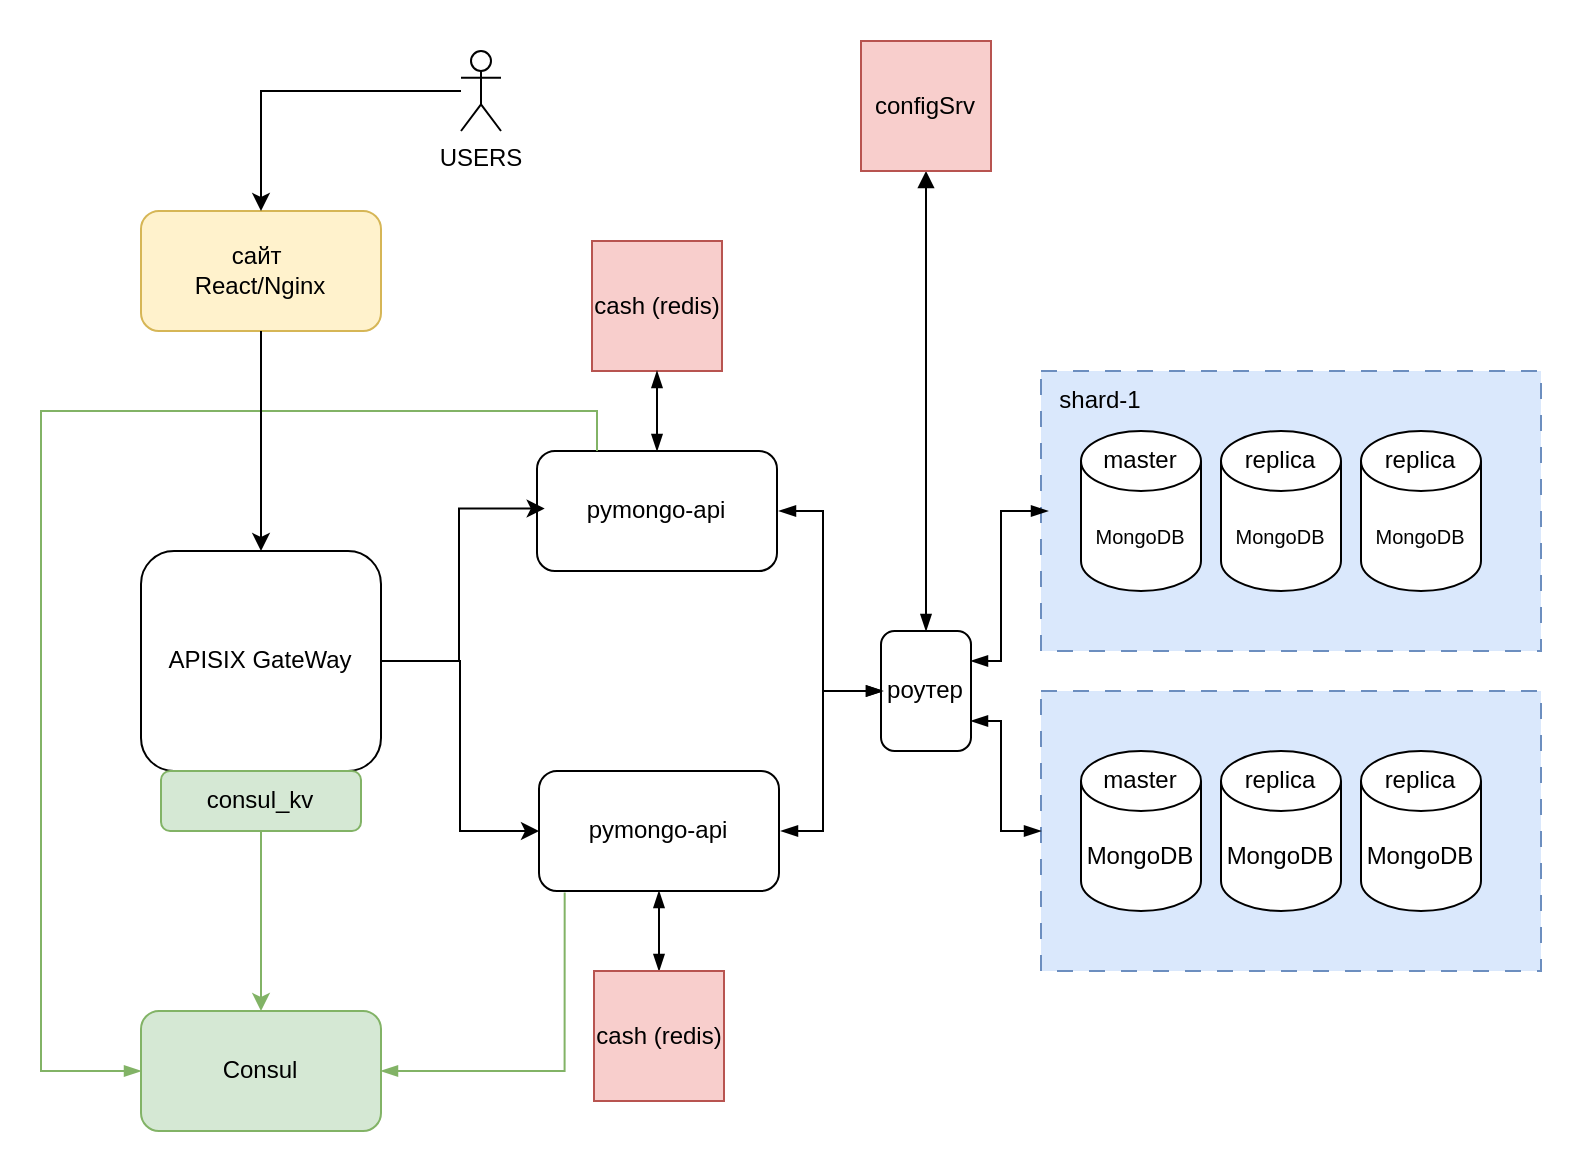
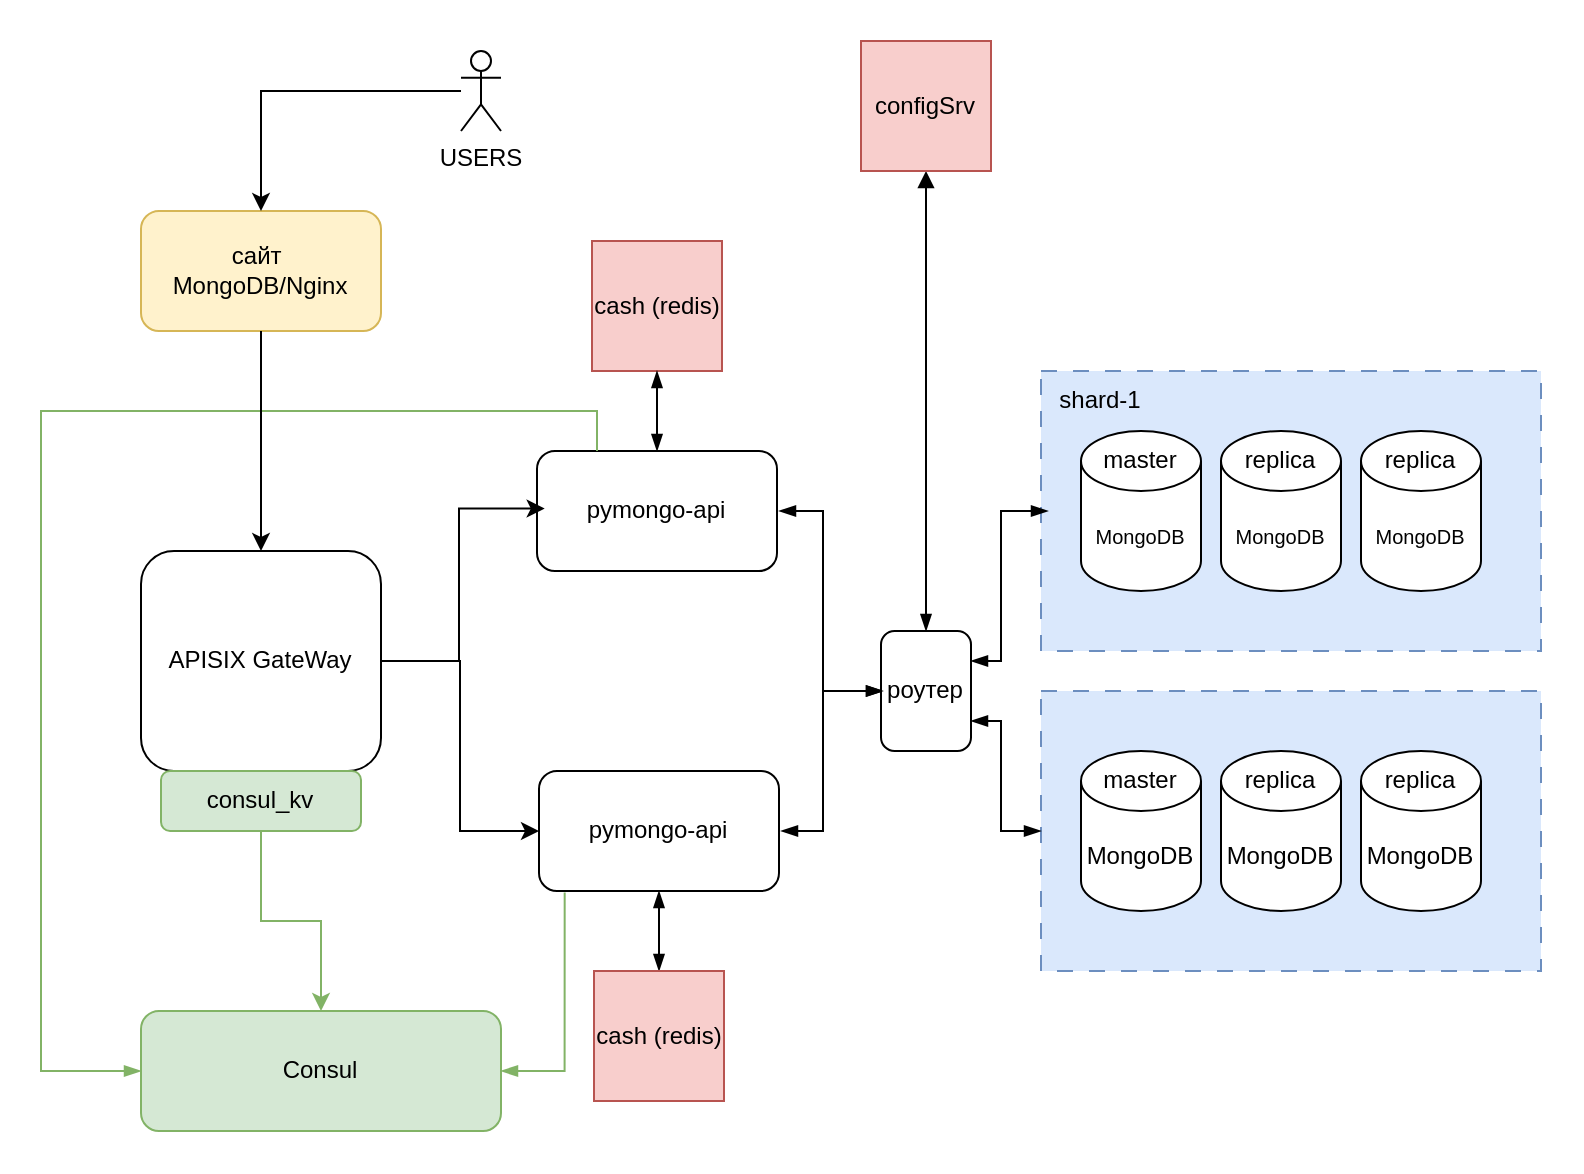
(261, 271) -> (261, 271)
(261, 1071) -> (321, 1071)
